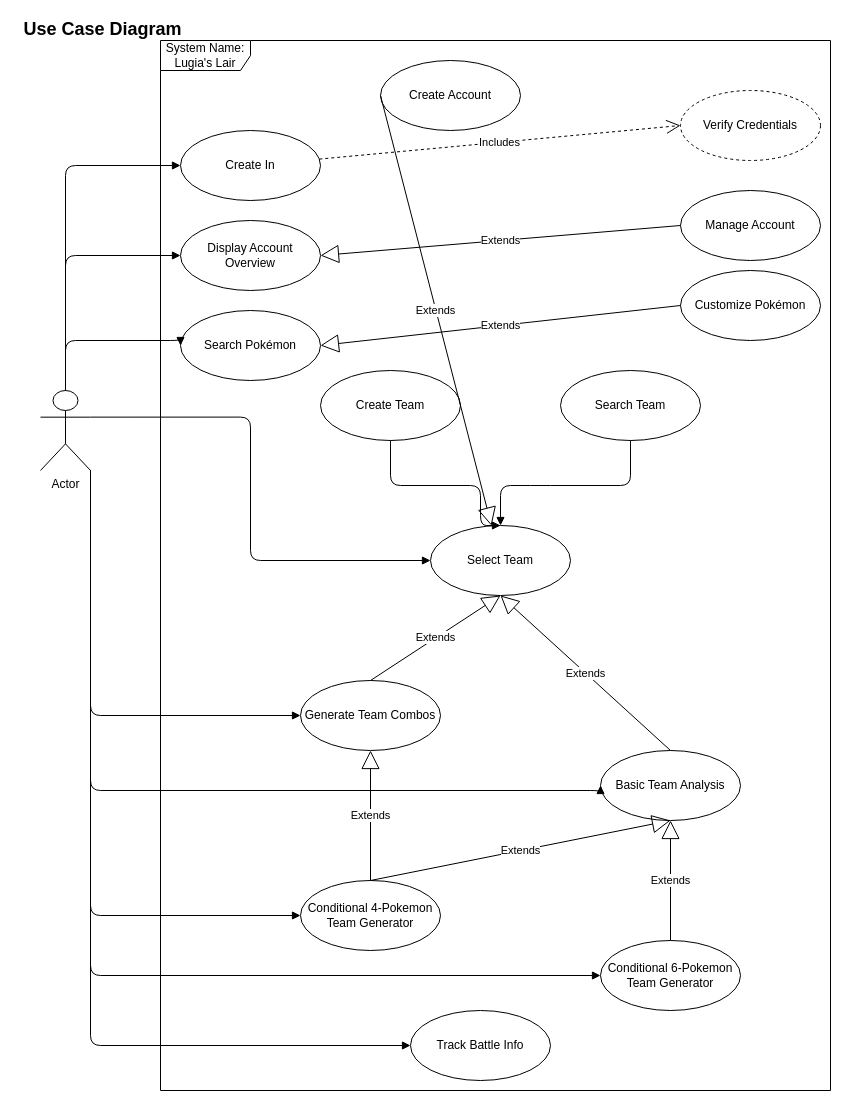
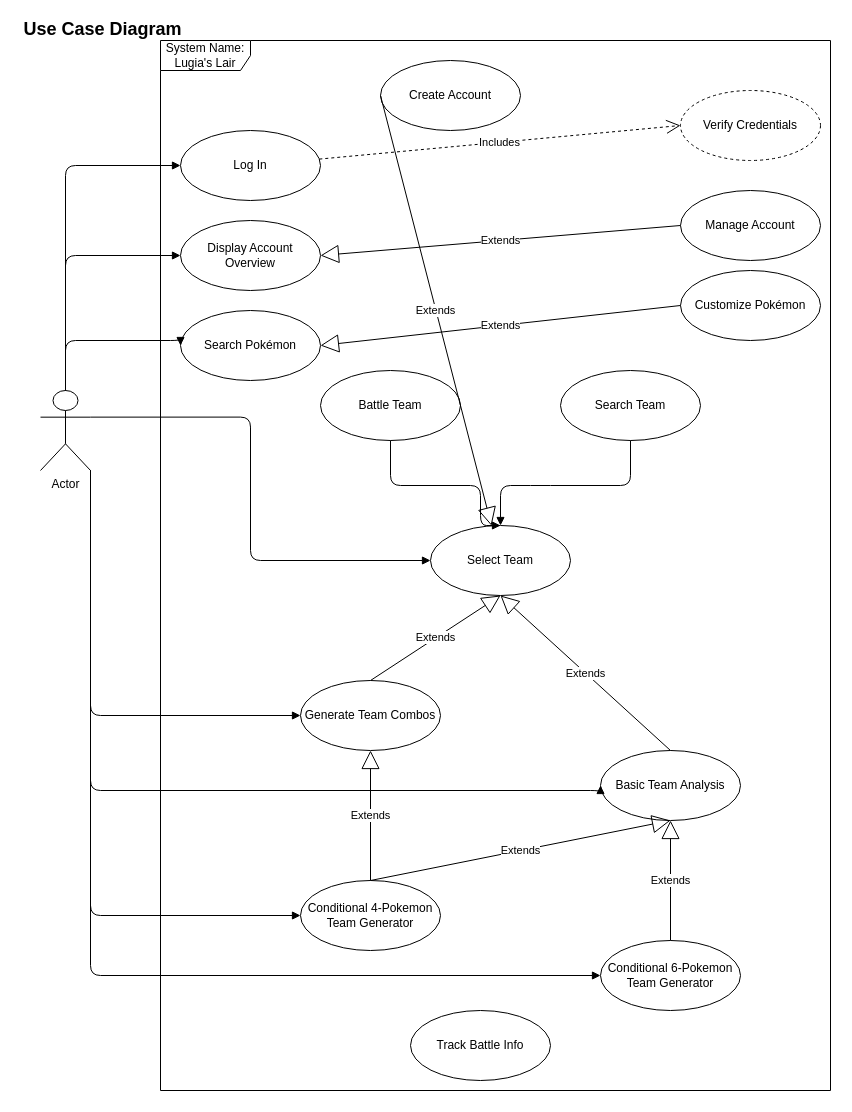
(251, 166) -> (251, 166)
(391, 406) -> (391, 406)
(214, 1046) -> none
